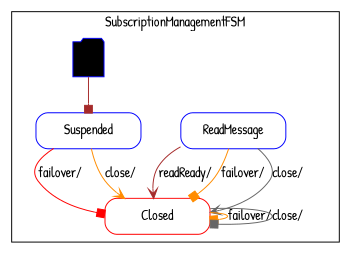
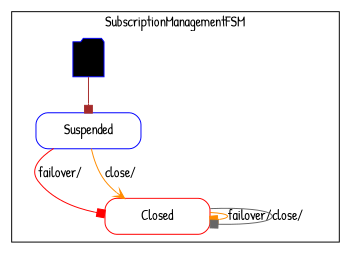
(233, 131) -> none
